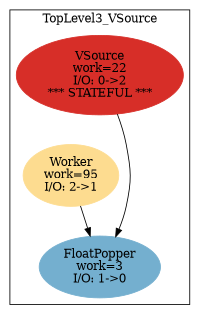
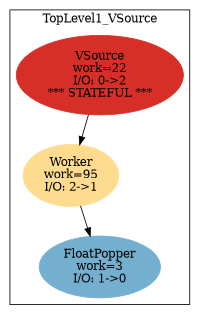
(100, 19) -> (100, 19)
(130, 171) -> (85, 126)
